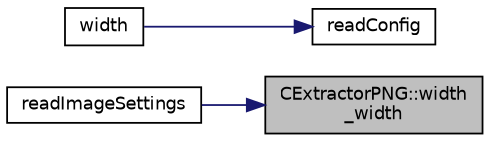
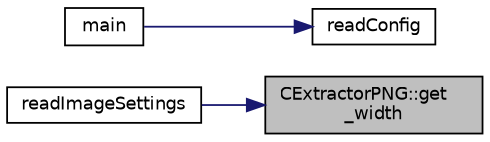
(104, 27) -> (104, 27)
(374, 105) -> (374, 105)
